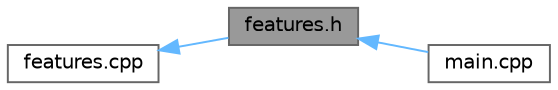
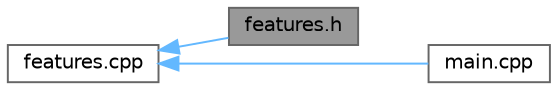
(403, 47) -> (304, 64)
